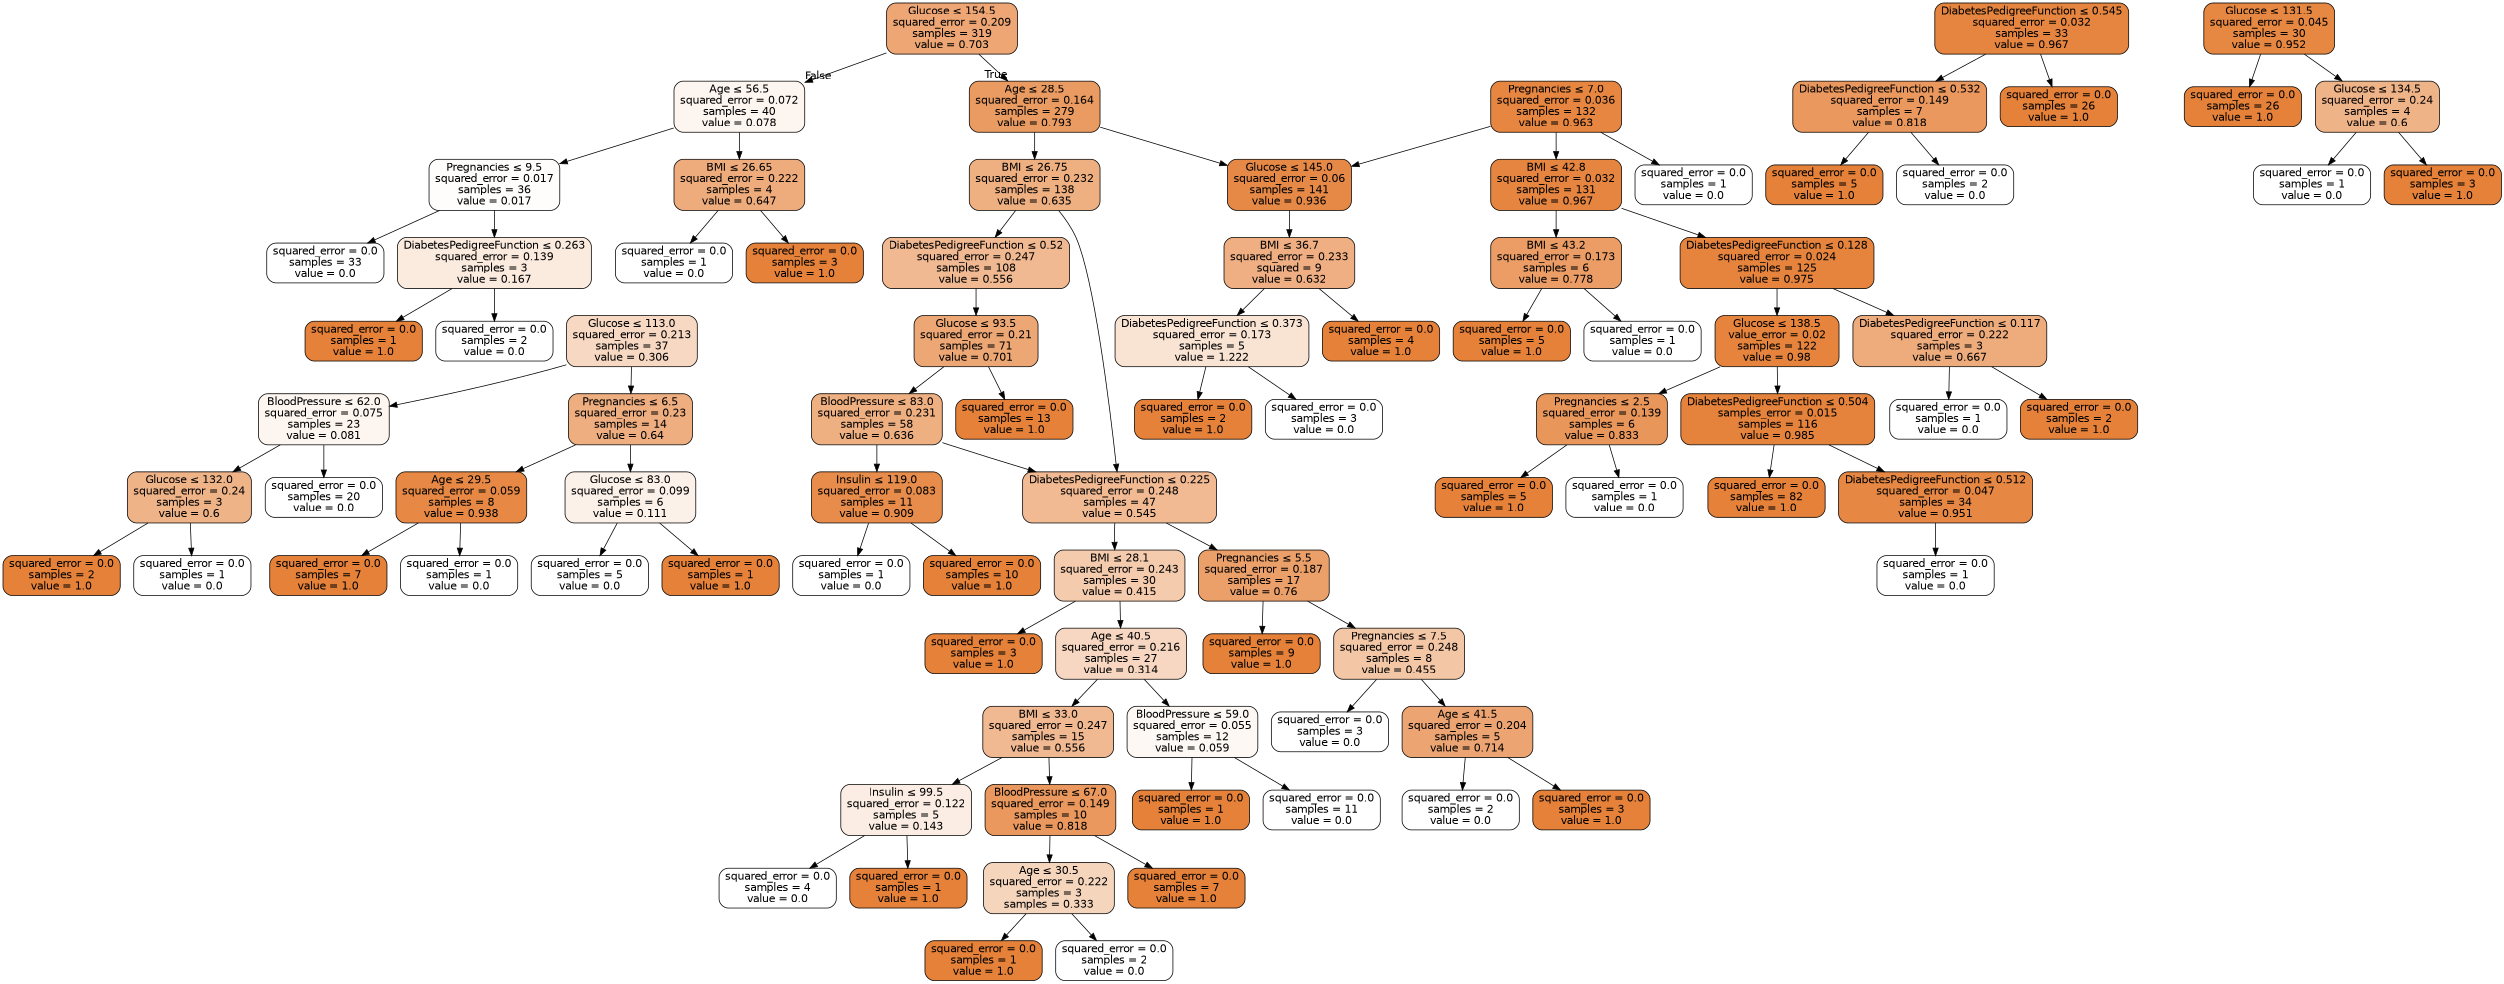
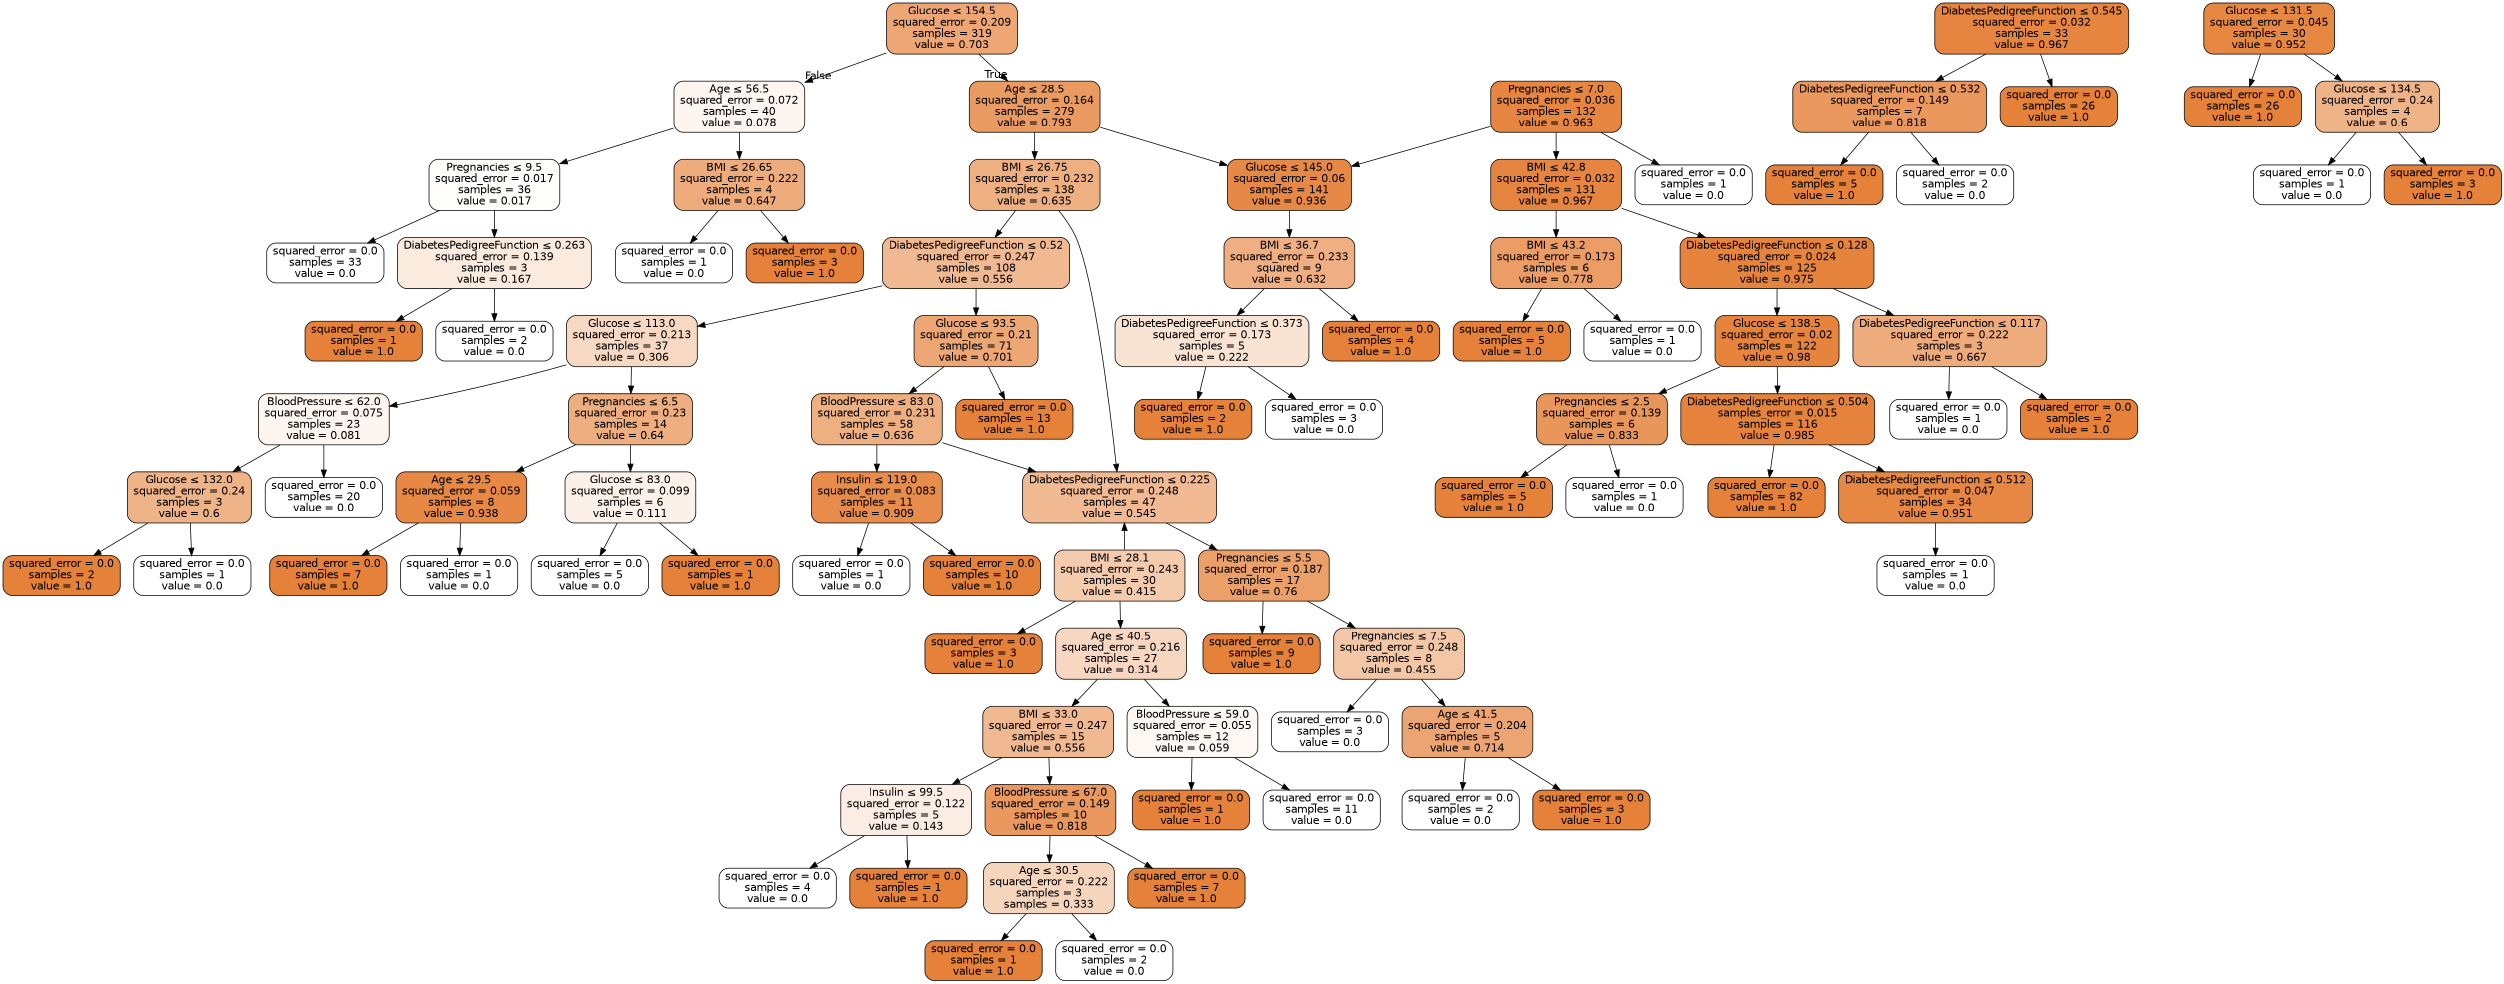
none -> (794, 306)
(1777, 335) -> (1777, 335)
(1212, 358) -> (1212, 358)
(1115, 533) -> (1125, 540)
